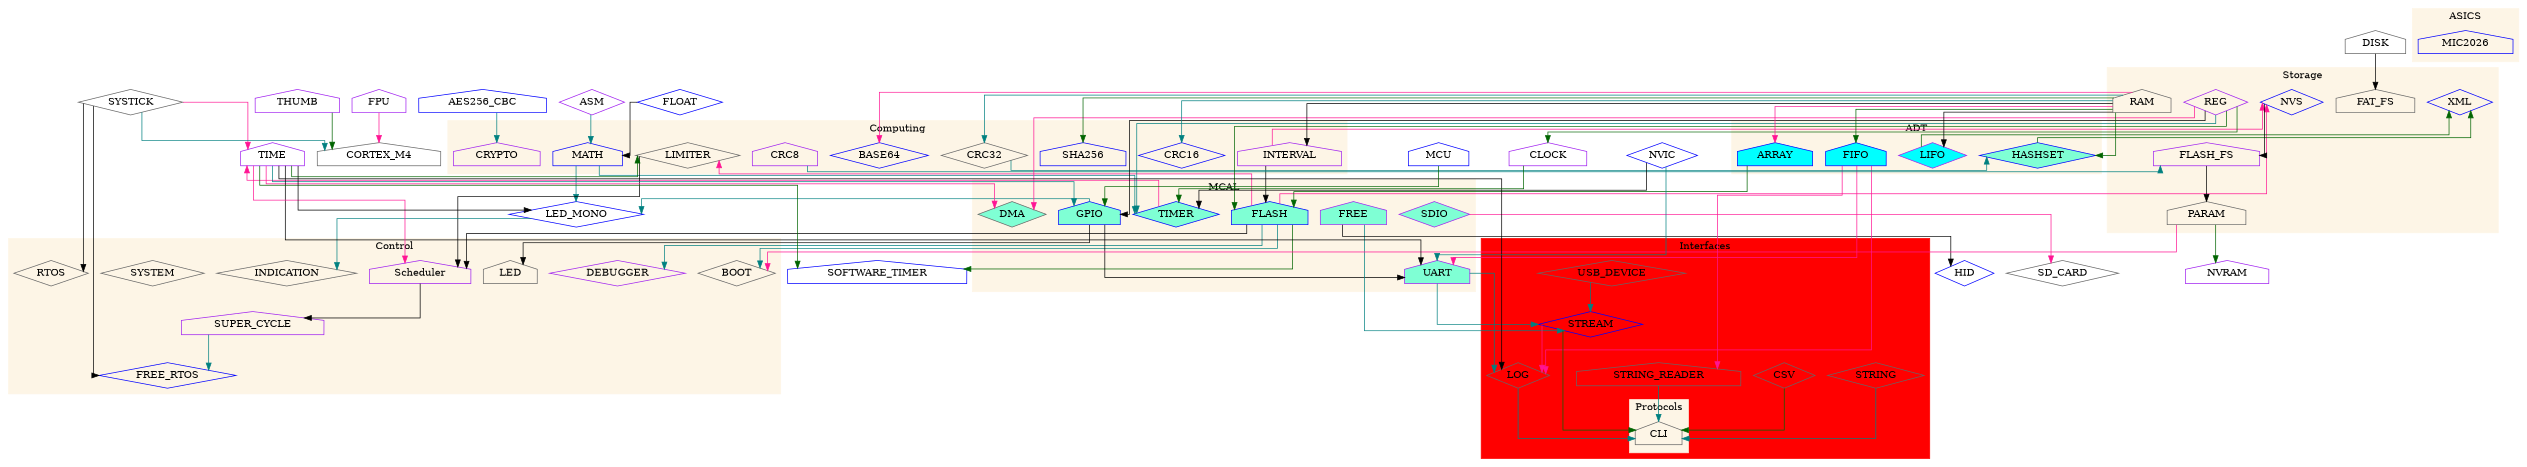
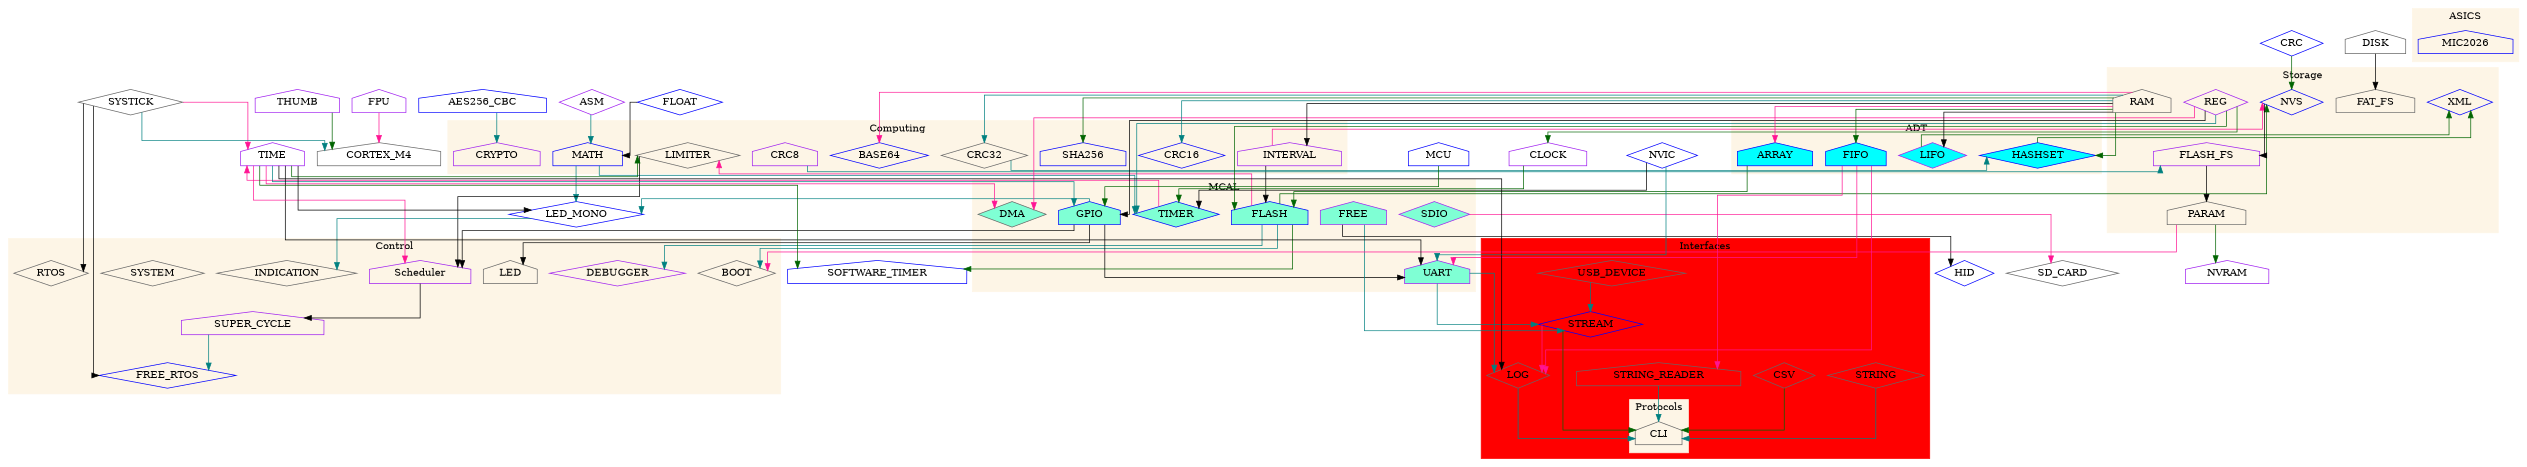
none -> (2292, 43)
(2038, 155) -> (2038, 155)
(1863, 194) -> (1863, 194)
(847, 233) -> (756, 231)
